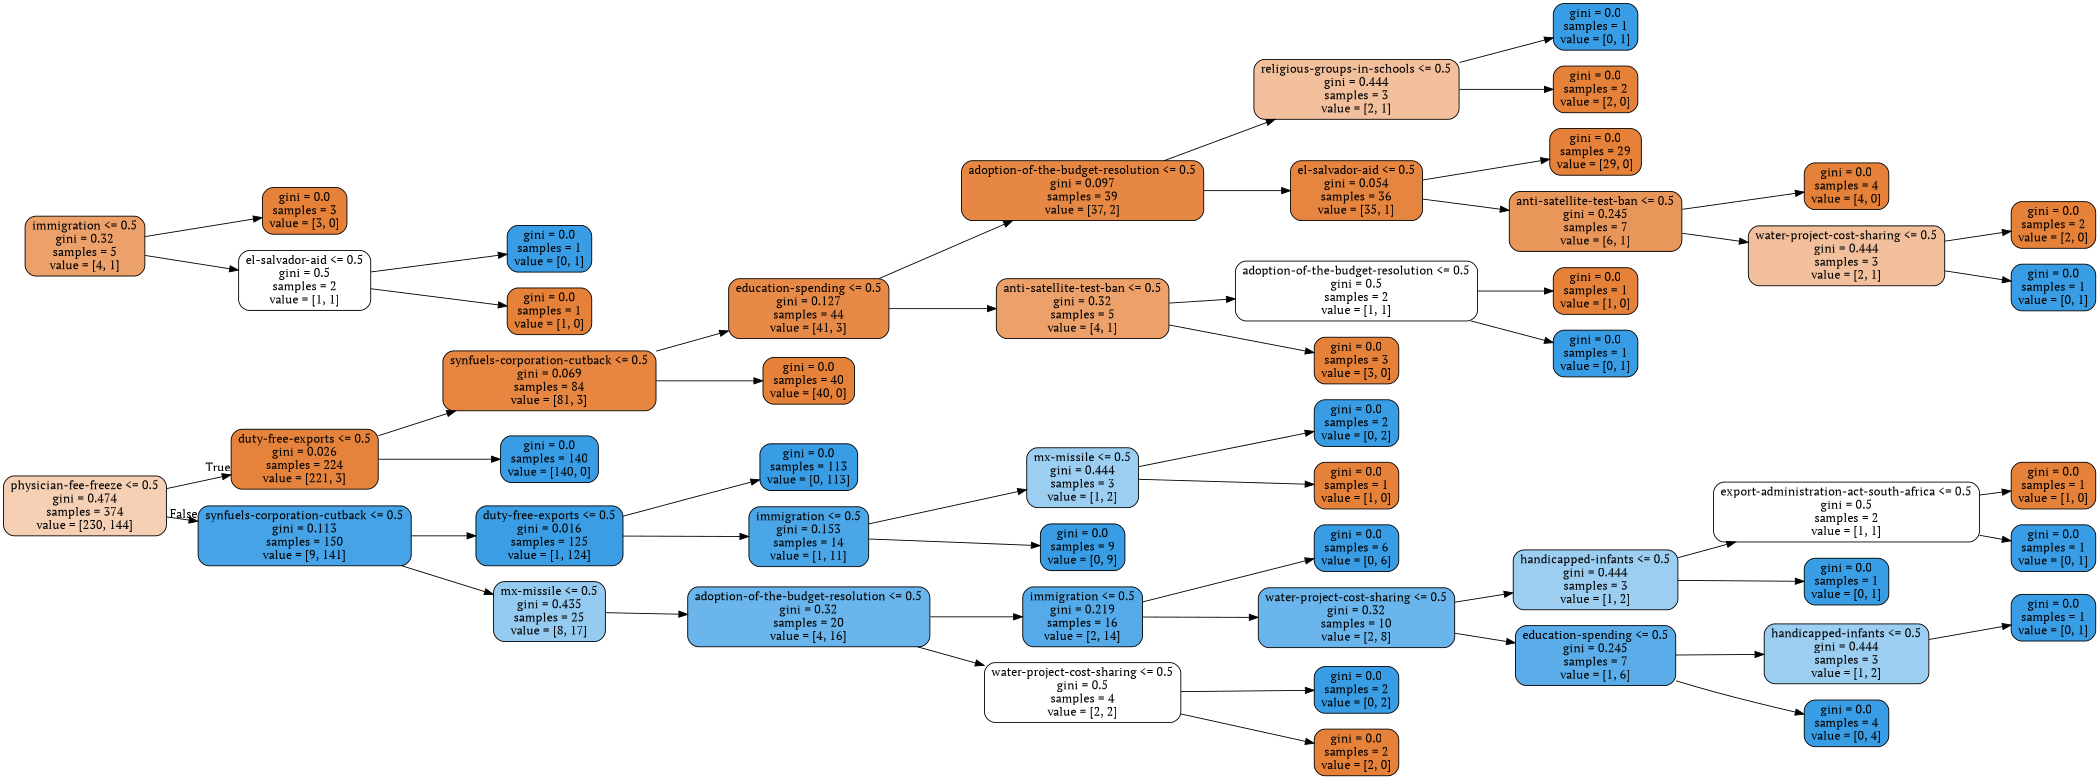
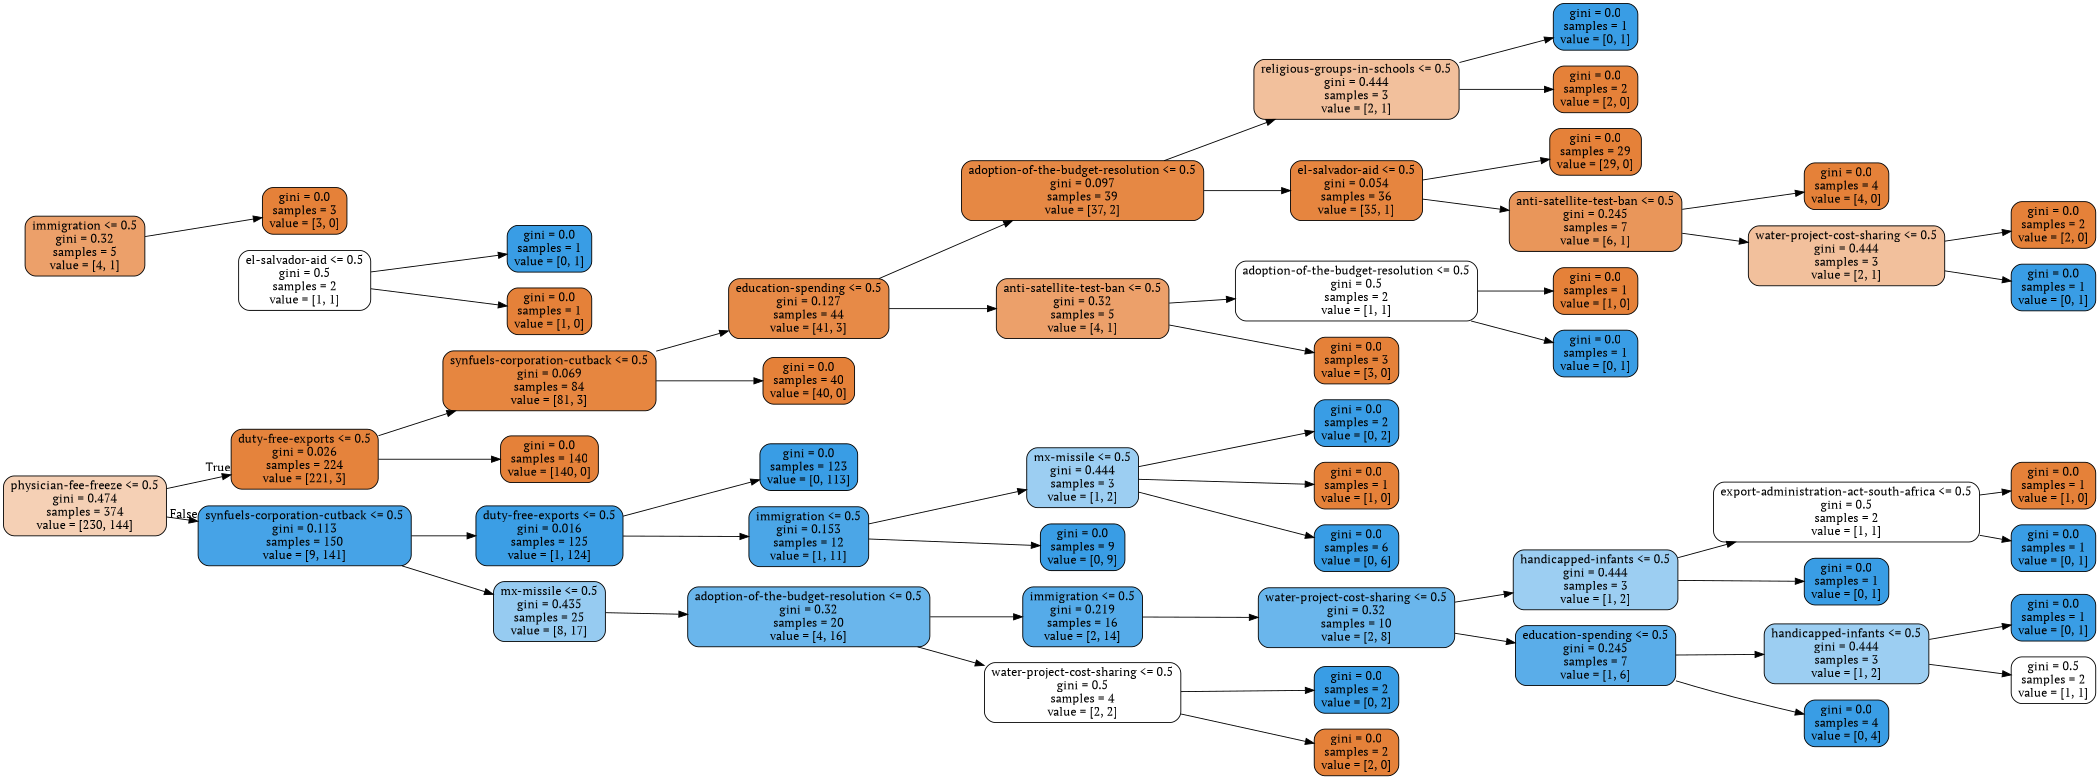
(187, 262) -> none
(549, 459) -> (549, 459)
(809, 467) -> (809, 467)
(809, 537) -> (809, 537)
(1224, 581) -> (1222, 514)
none -> (2053, 680)
